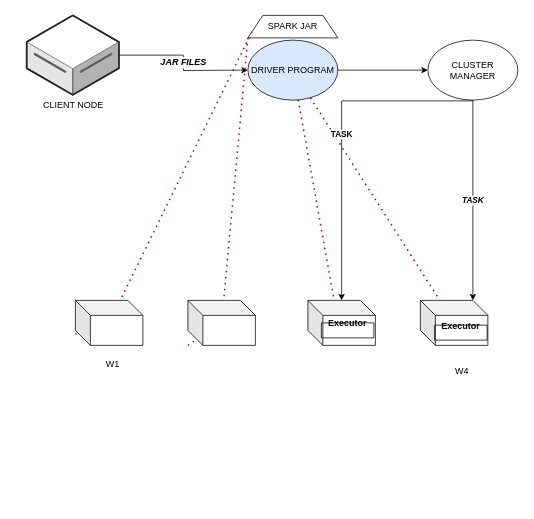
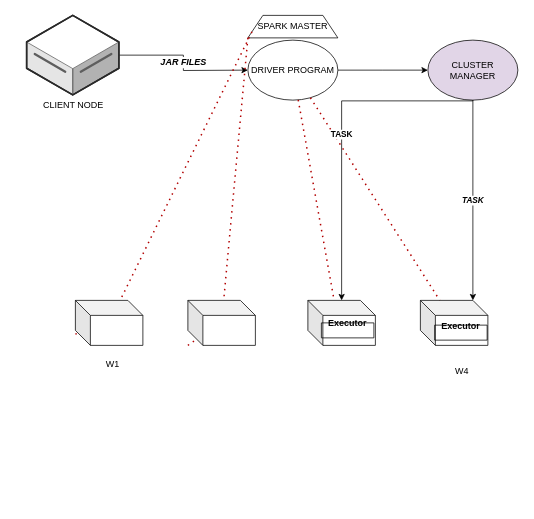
(293, 27) -> (293, 27)
(293, 70) -> (293, 70)
(473, 70) -> (473, 70)
